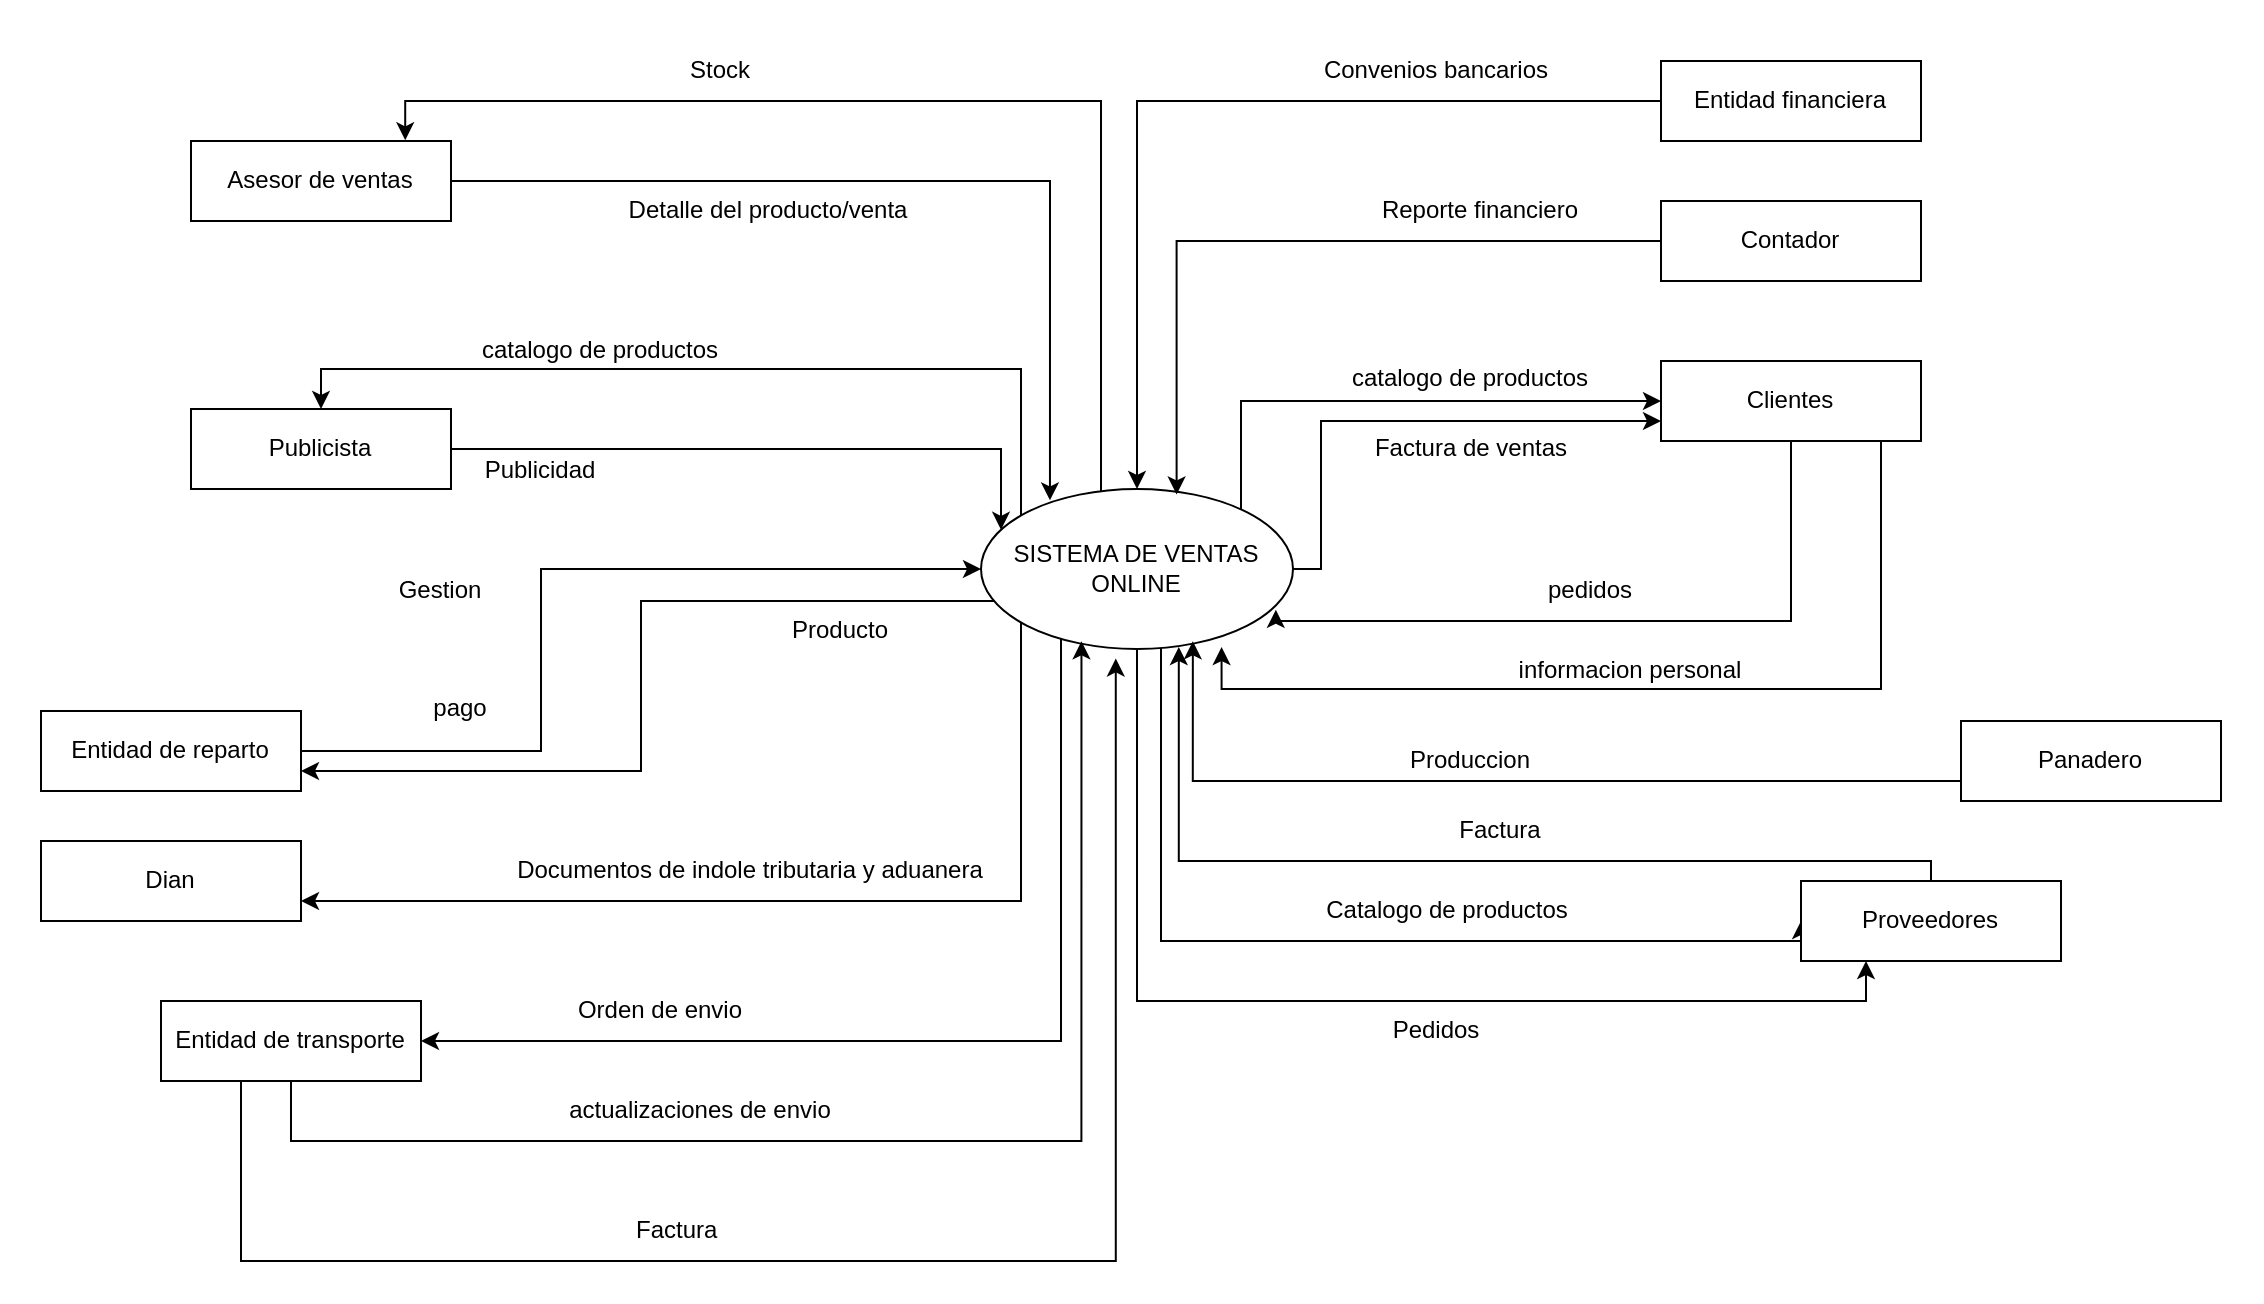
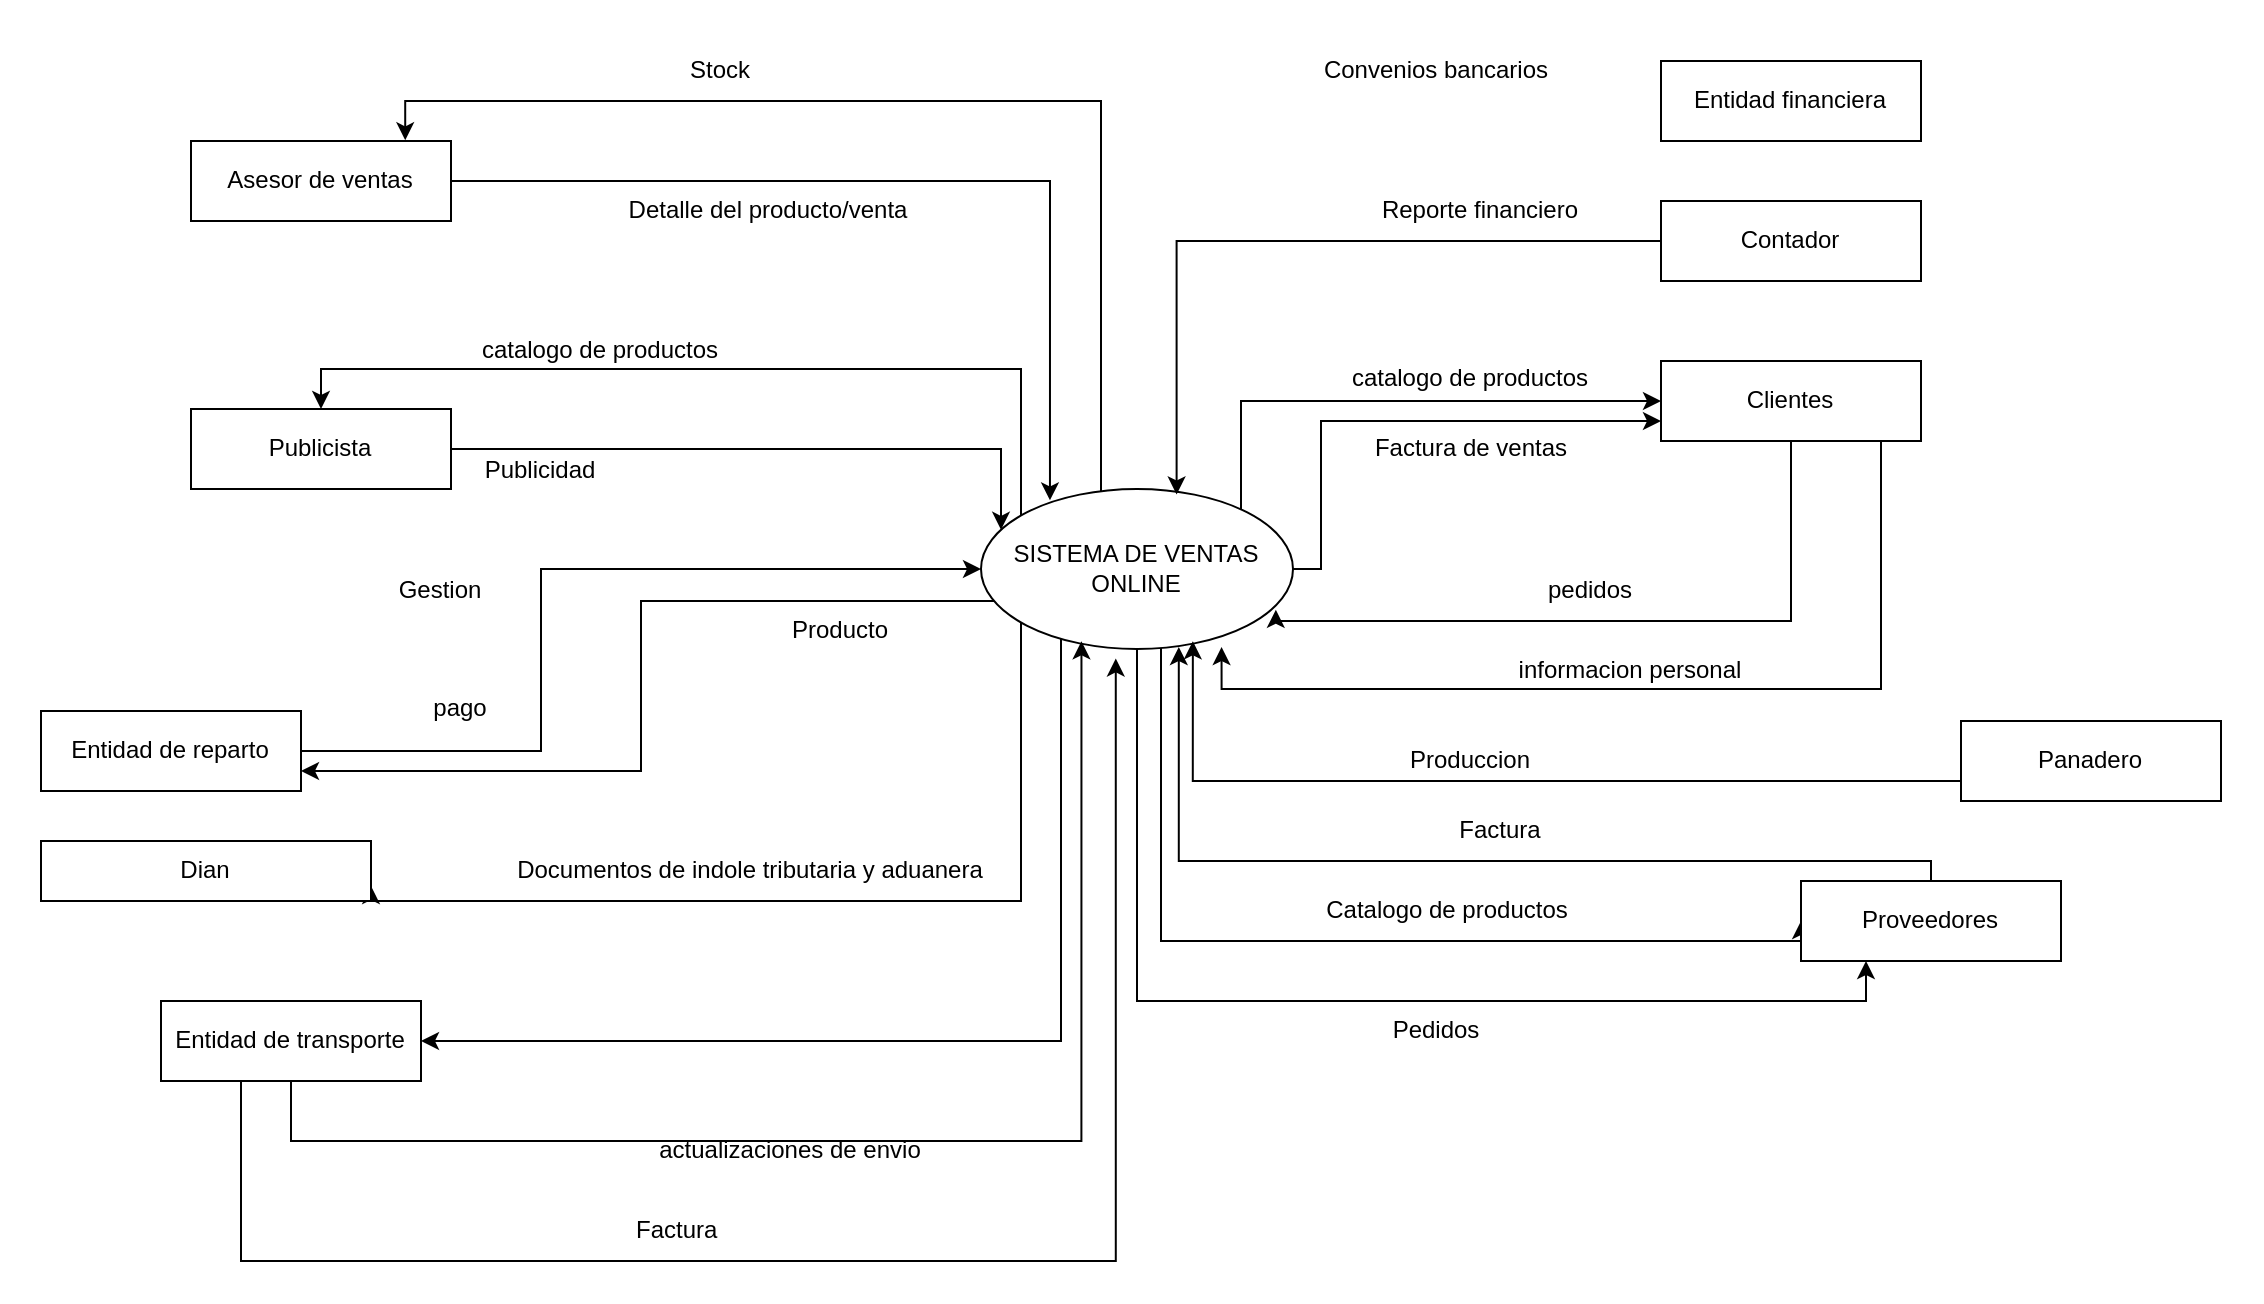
(1212, 101) -> none
(171, 881) -> (206, 871)
(661, 1011) -> none
(701, 1111) -> (791, 1151)
